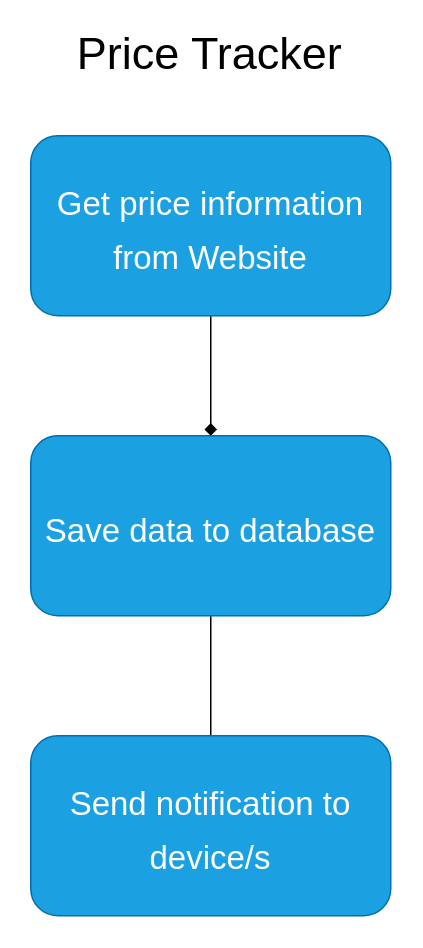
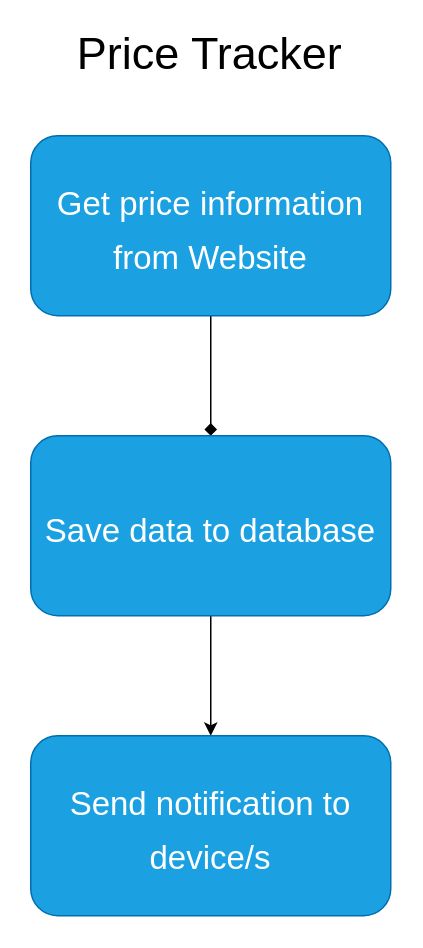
(211, 728) -> (211, 724)
